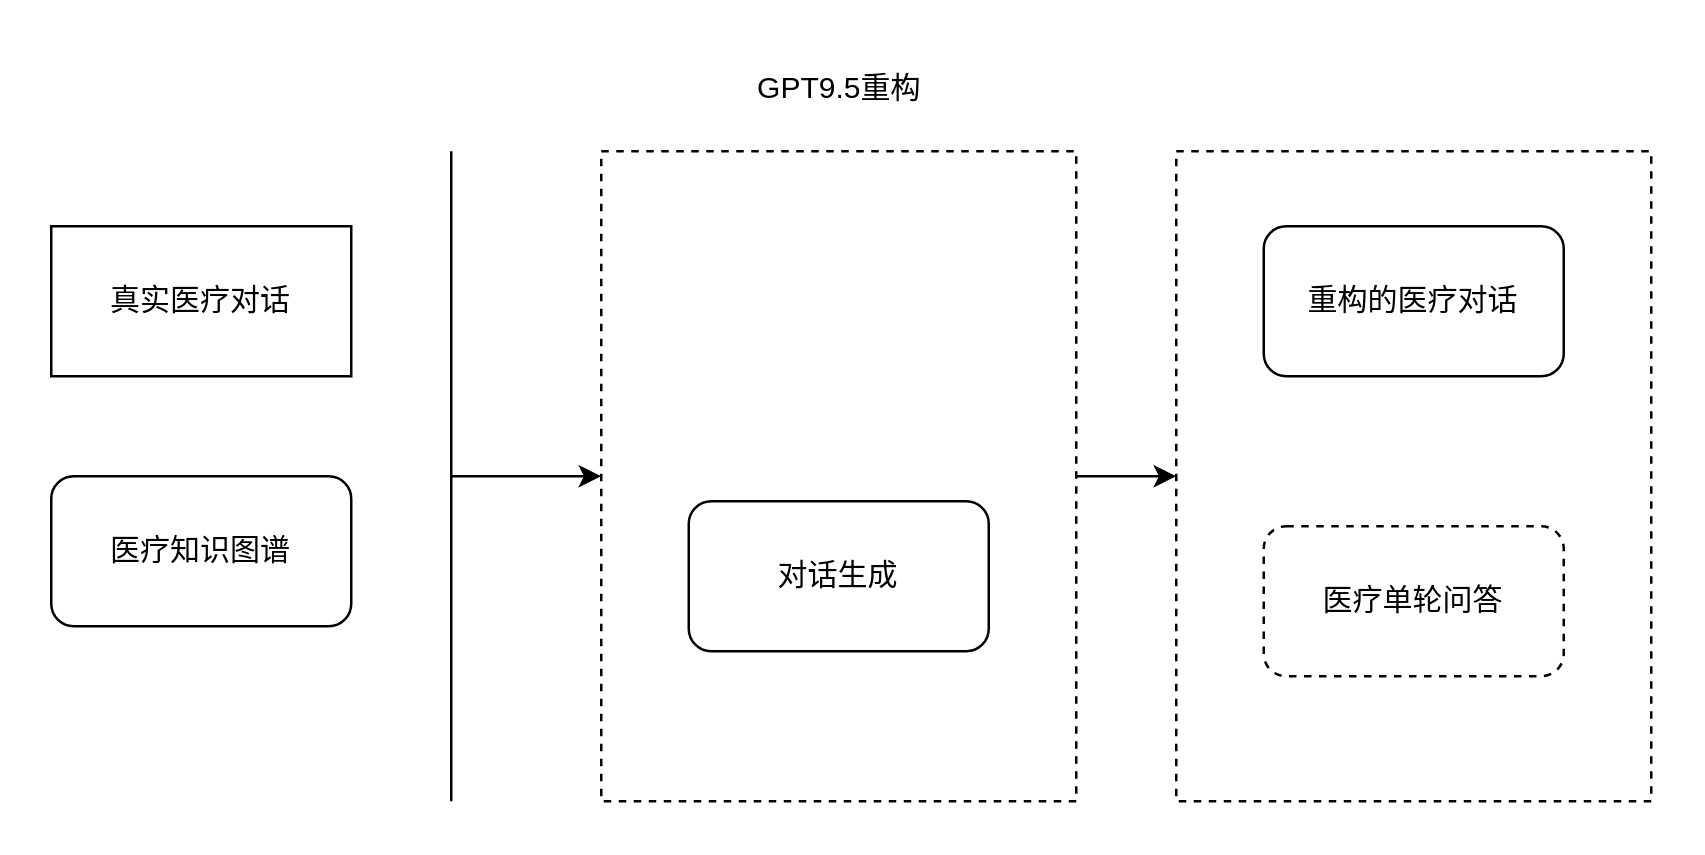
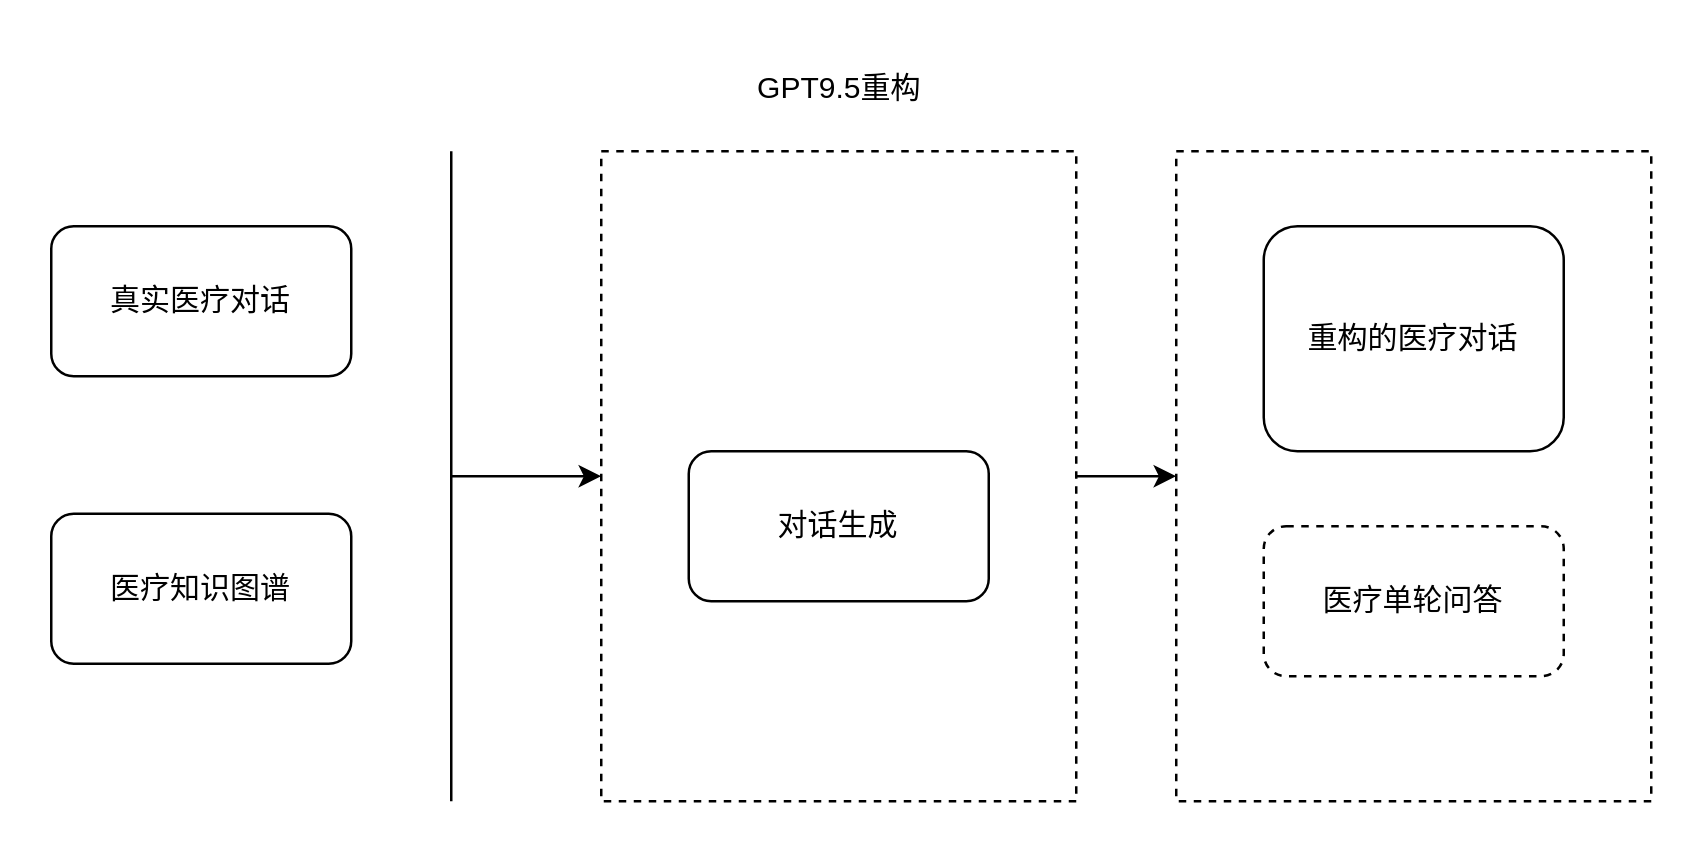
(201, 301) -> (201, 301)
(1414, 301) -> (1414, 339)
(201, 551) -> (201, 589)
(839, 576) -> (839, 526)
